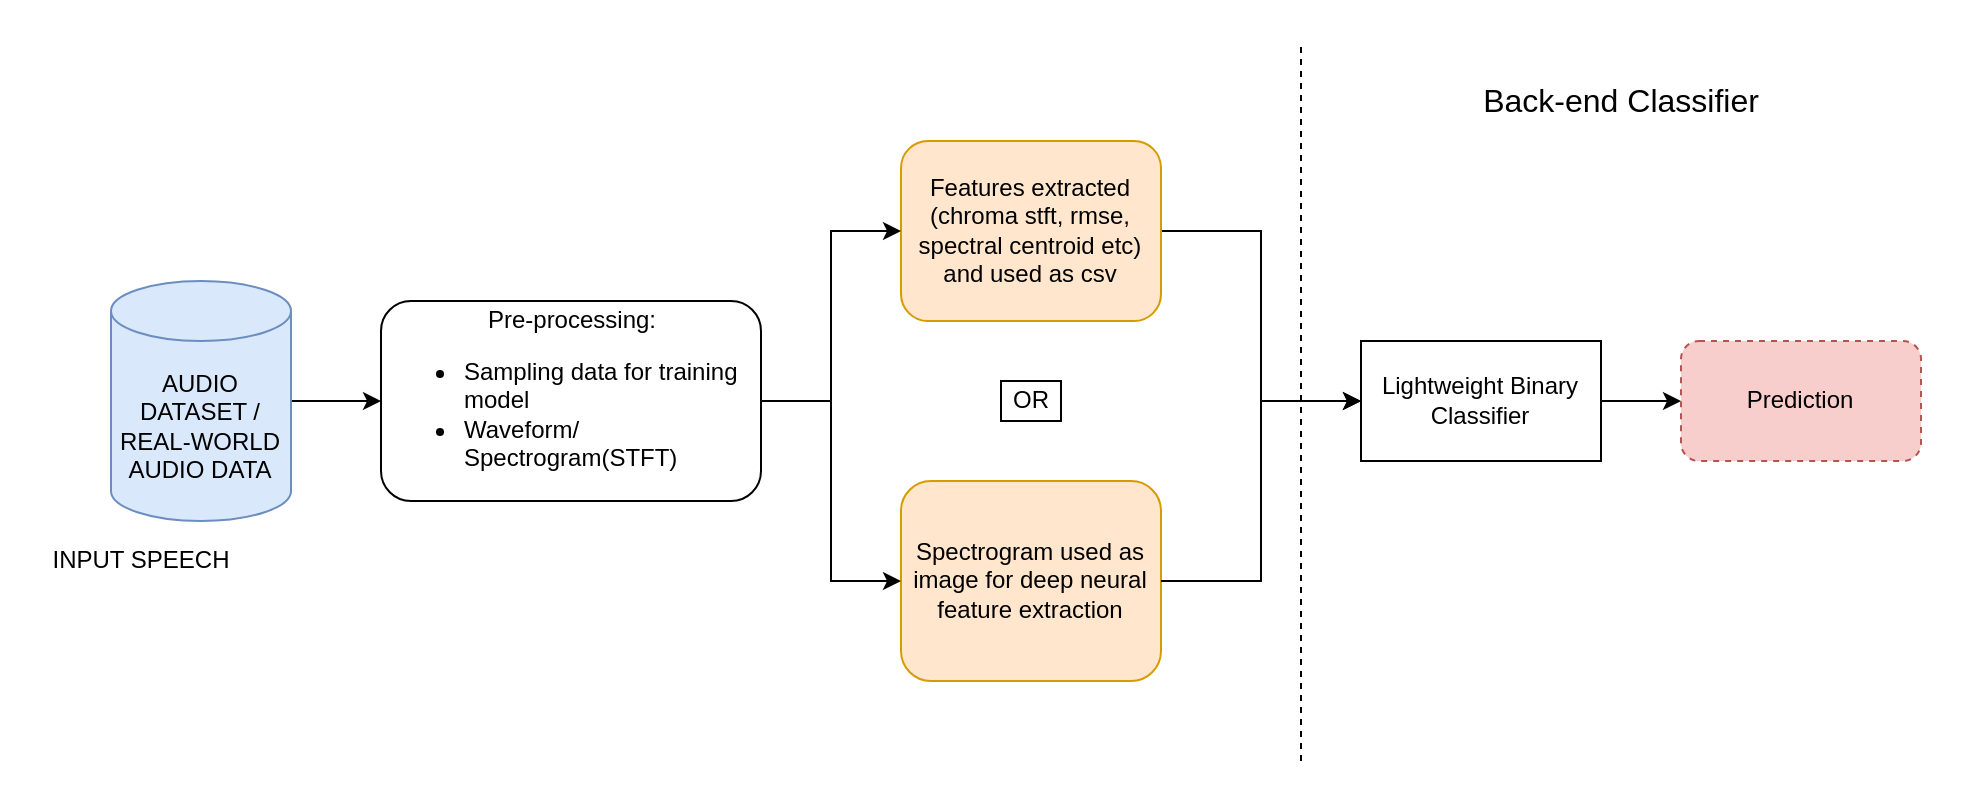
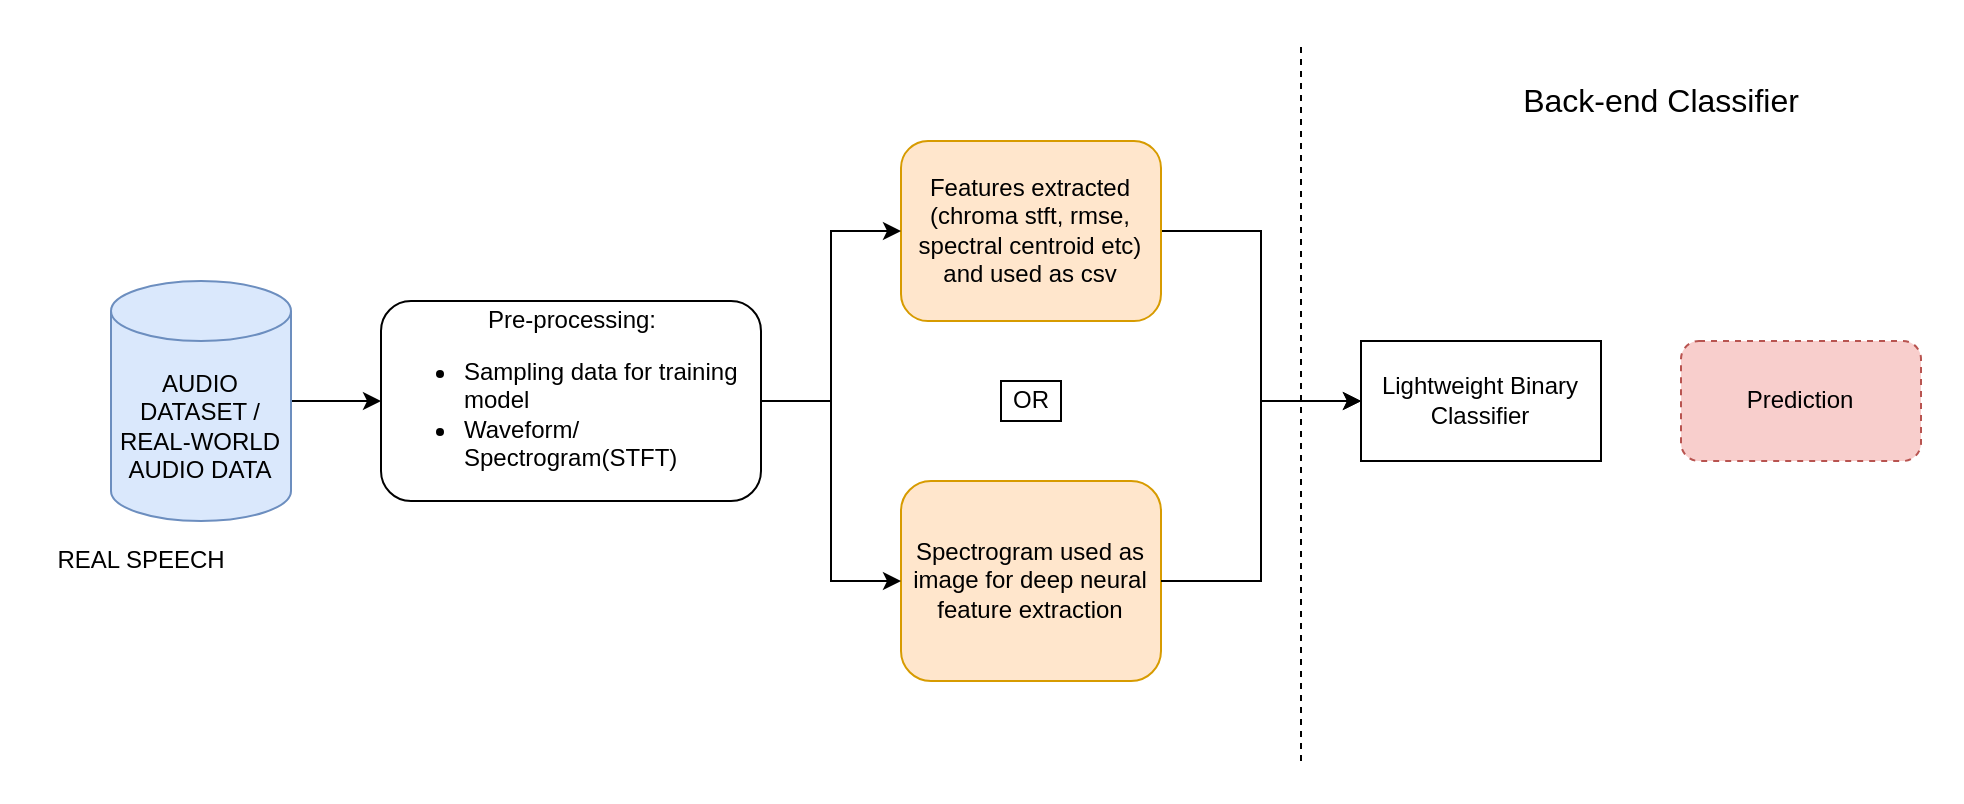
(1621, 101) -> (1661, 101)
(1634, 401) -> none
(142, 561) -> (142, 561)
